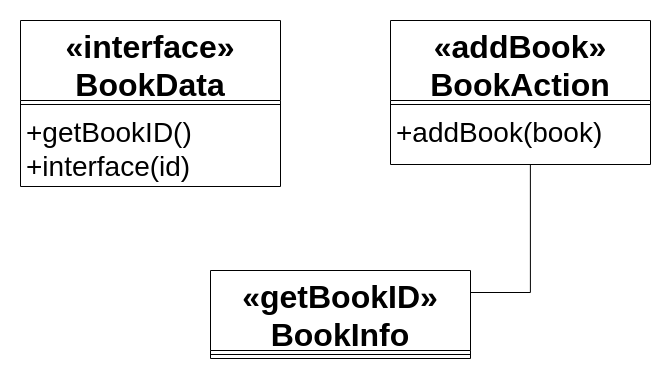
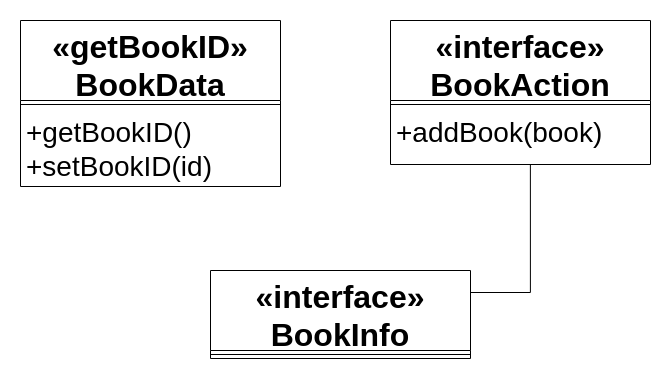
(150, 47) -> (150, 47)
(520, 47) -> (520, 47)
(120, 133) -> (120, 133)
(340, 297) -> (340, 297)
